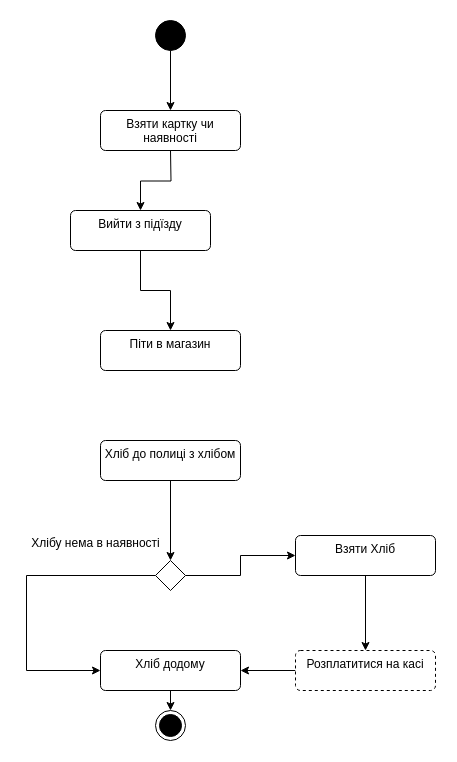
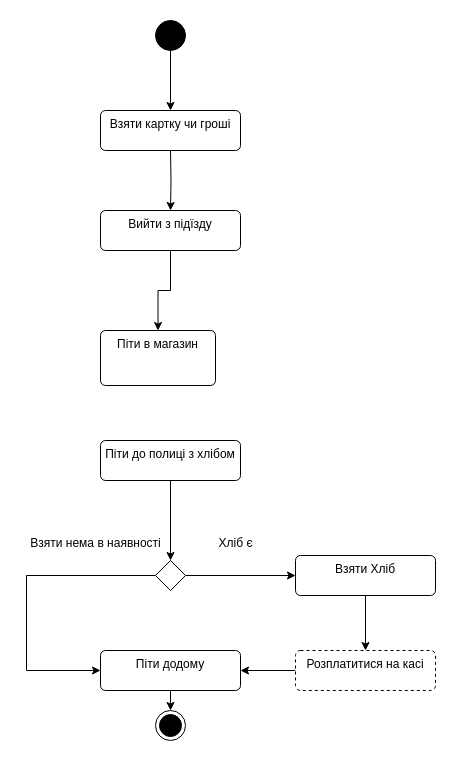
(171, 132) -> (171, 125)
(141, 231) -> (171, 231)
(171, 351) -> (158, 358)
(171, 462) -> (171, 462)
(96, 544) -> (96, 544)
none -> (236, 544)
(366, 556) -> (366, 576)
(171, 665) -> (171, 665)
